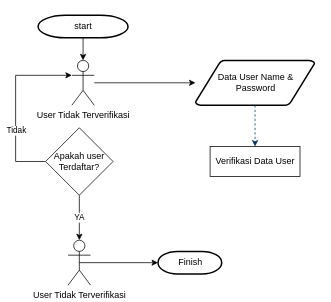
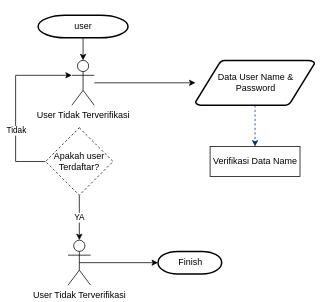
(83, 27) -> (83, 27)
(79, 162) -> (79, 162)
(255, 162) -> (255, 162)
